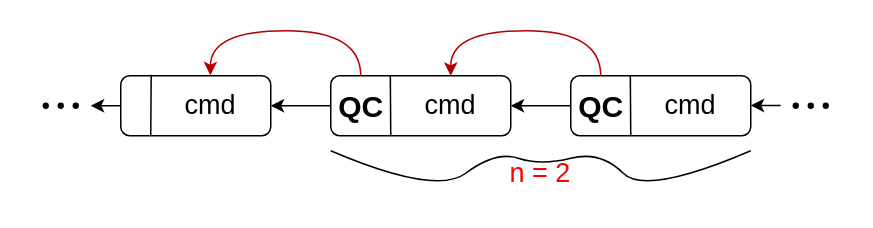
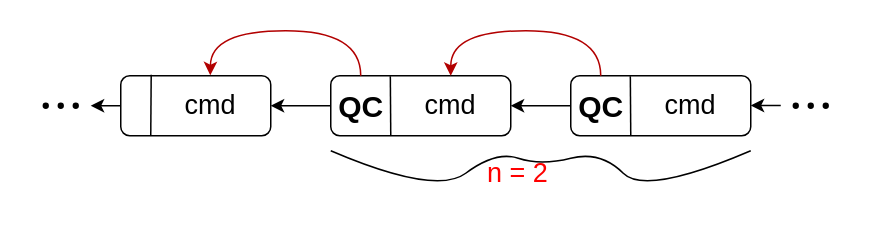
(541, 173) -> (518, 173)
